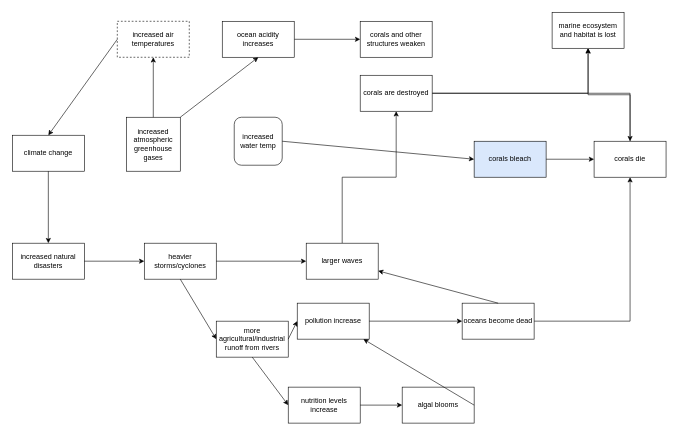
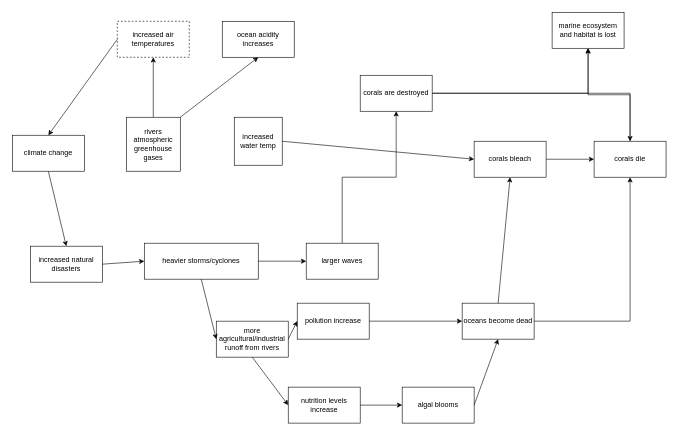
(354, 39) -> none
(396, 39) -> none
(258, 141) -> (258, 141)
(153, 144) -> (153, 144)
(510, 159) -> (510, 159)
(48, 261) -> (66, 264)
(180, 261) -> (201, 261)
(438, 287) -> (504, 243)
(420, 373) -> (486, 373)
